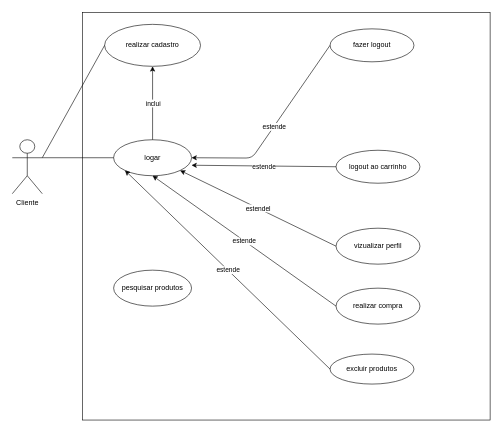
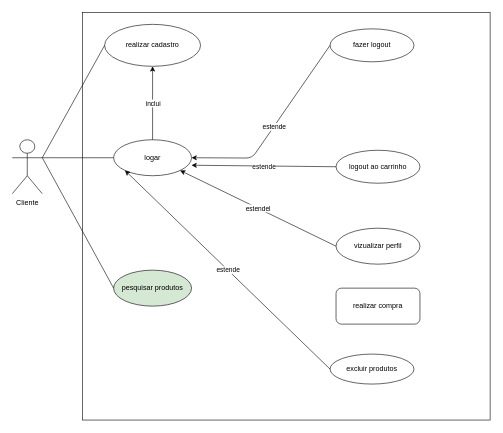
none -> (78, 223)
(245, 241) -> none
(153, 288) -> (153, 288)
(378, 306) -> (378, 306)
